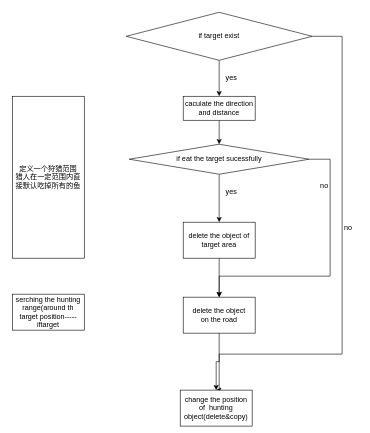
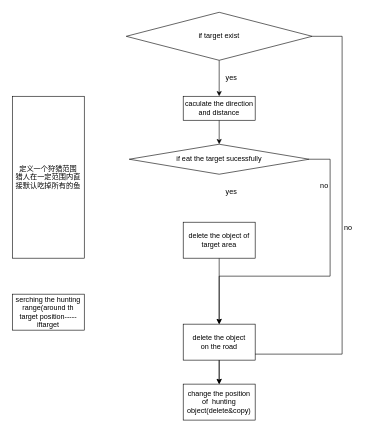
(219, 216) -> none
(219, 315) -> (219, 342)
(216, 408) -> (219, 402)
